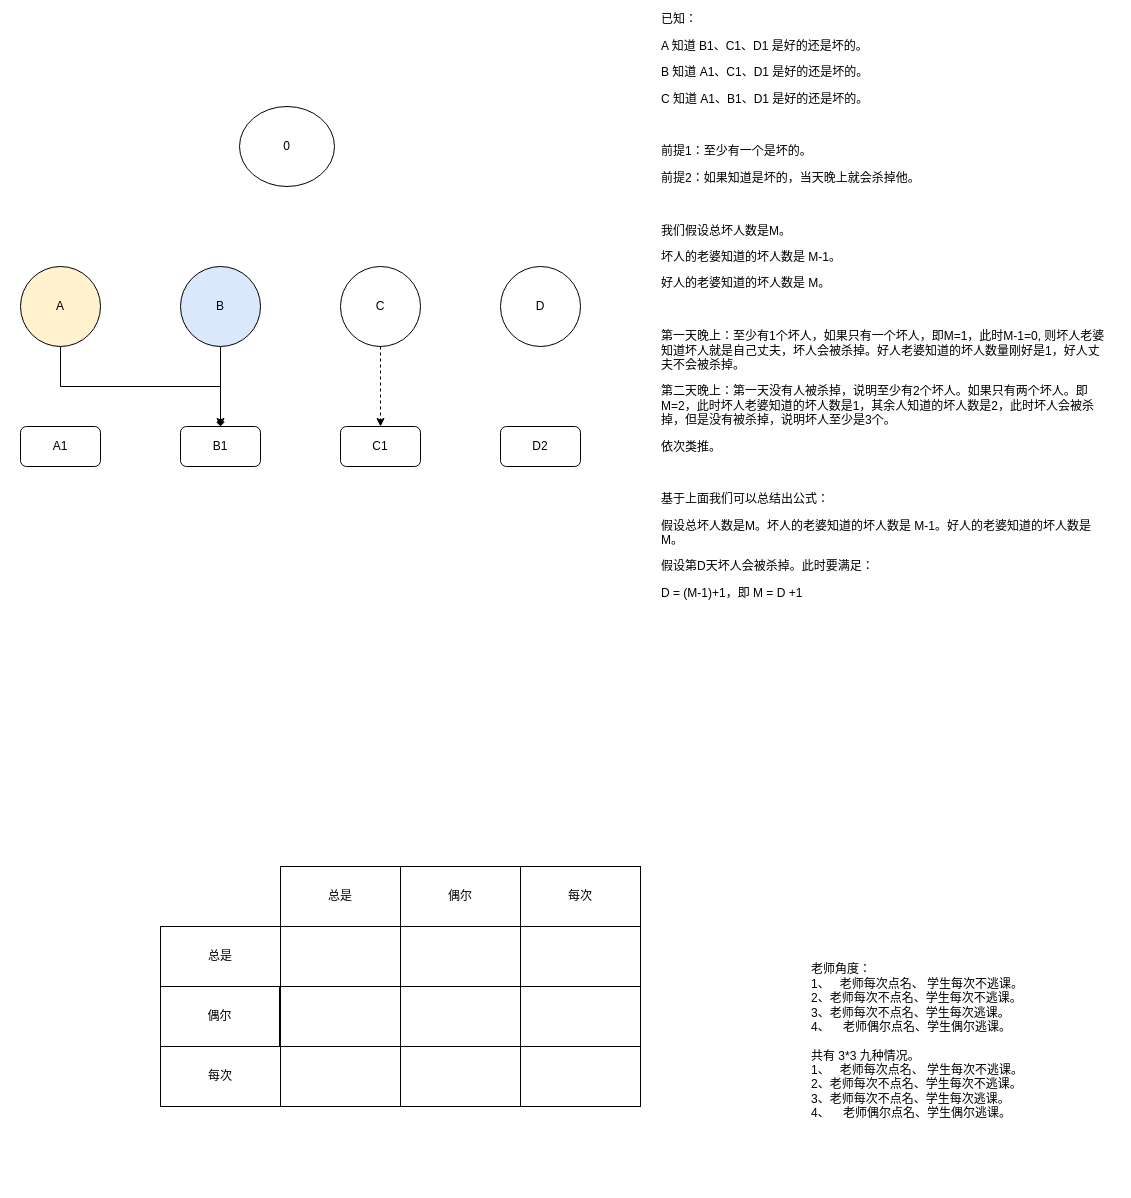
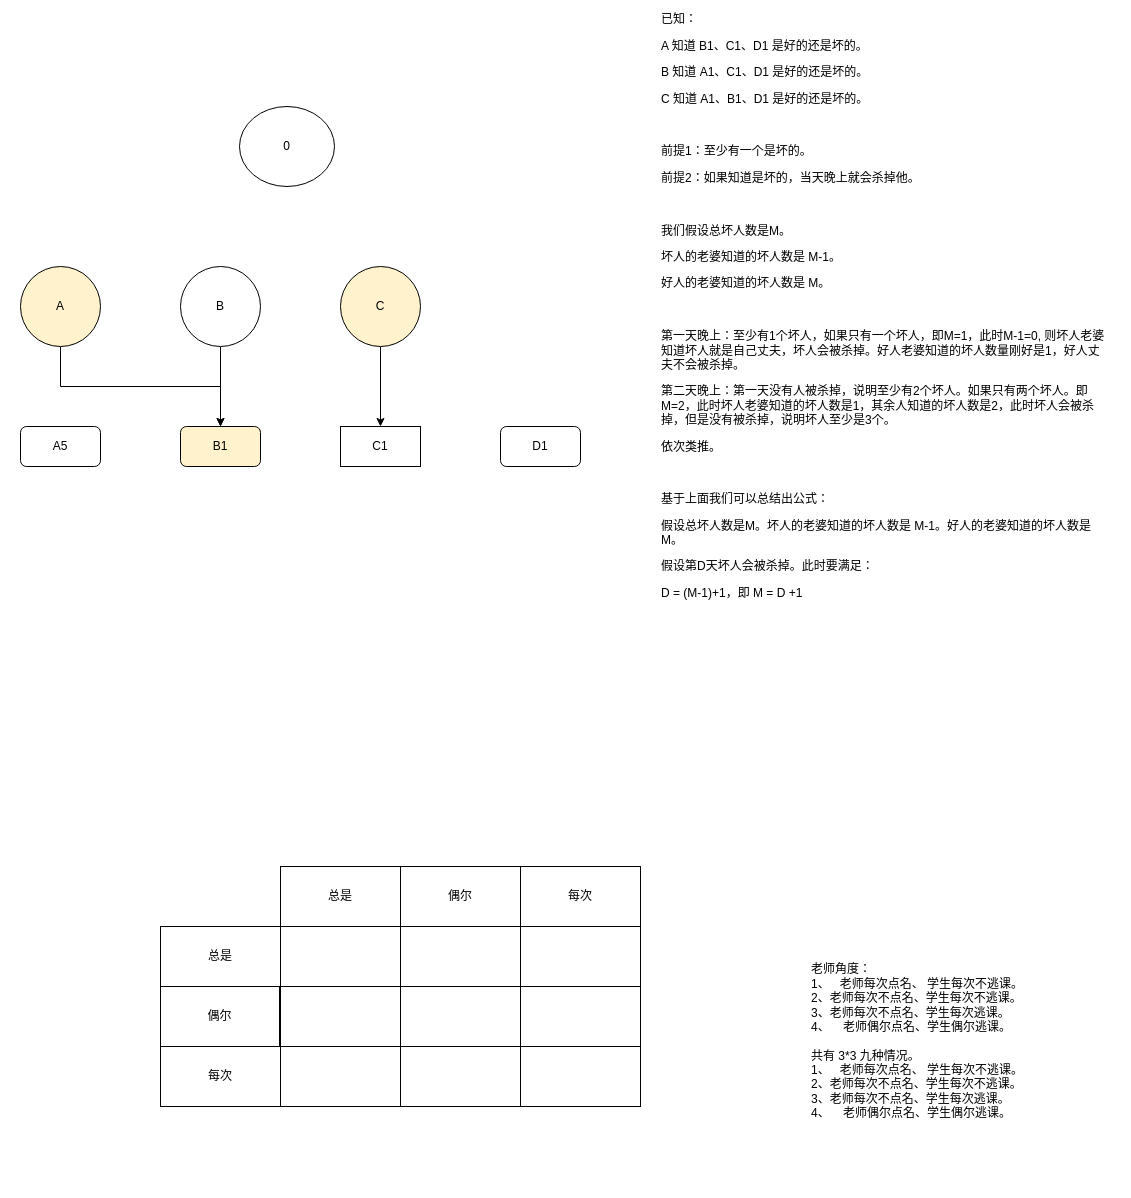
(221, 307) -> (221, 307)
(381, 307) -> (381, 307)
(541, 307) -> none
(221, 347) -> (221, 347)
(381, 384) -> (381, 384)
(61, 447) -> (61, 447)
(221, 447) -> (221, 447)
(381, 447) -> (381, 447)
(541, 447) -> (541, 447)
